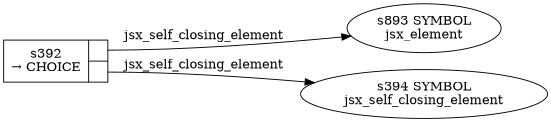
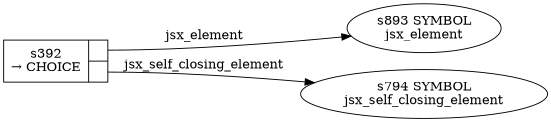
(204, 36) -> (204, 36)
(424, 94) -> (424, 94)
